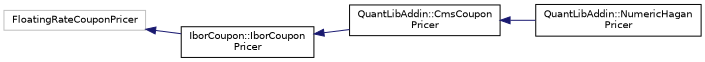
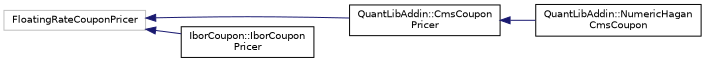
(618, 20) -> (618, 20)
(337, 31) -> (253, 17)
